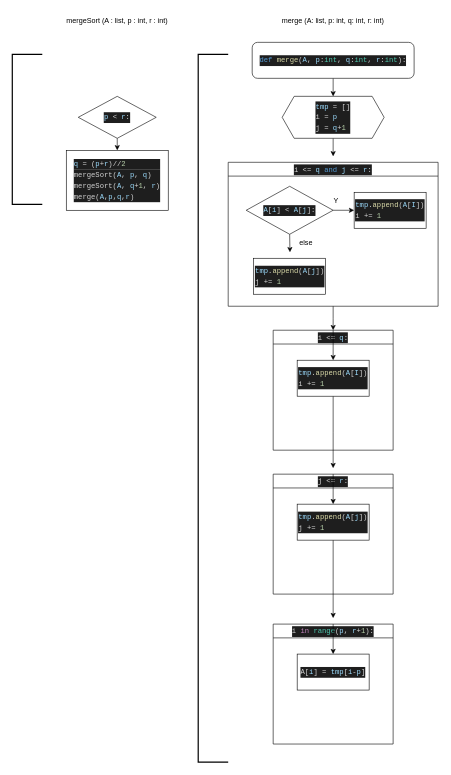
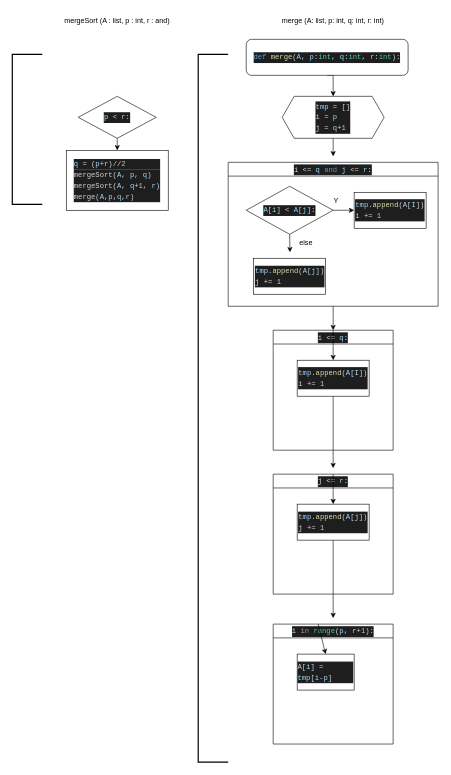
(117, 21) -> (117, 21)
(333, 60) -> (327, 57)
(333, 672) -> (326, 672)
